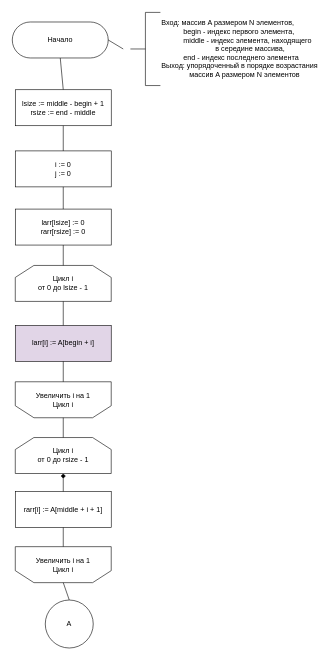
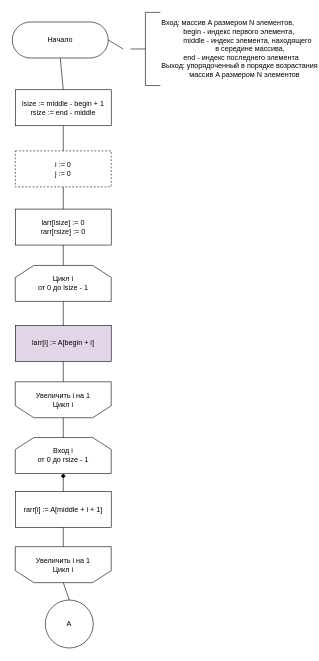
(63, 169) -> (63, 169)
(63, 456) -> (63, 456)
